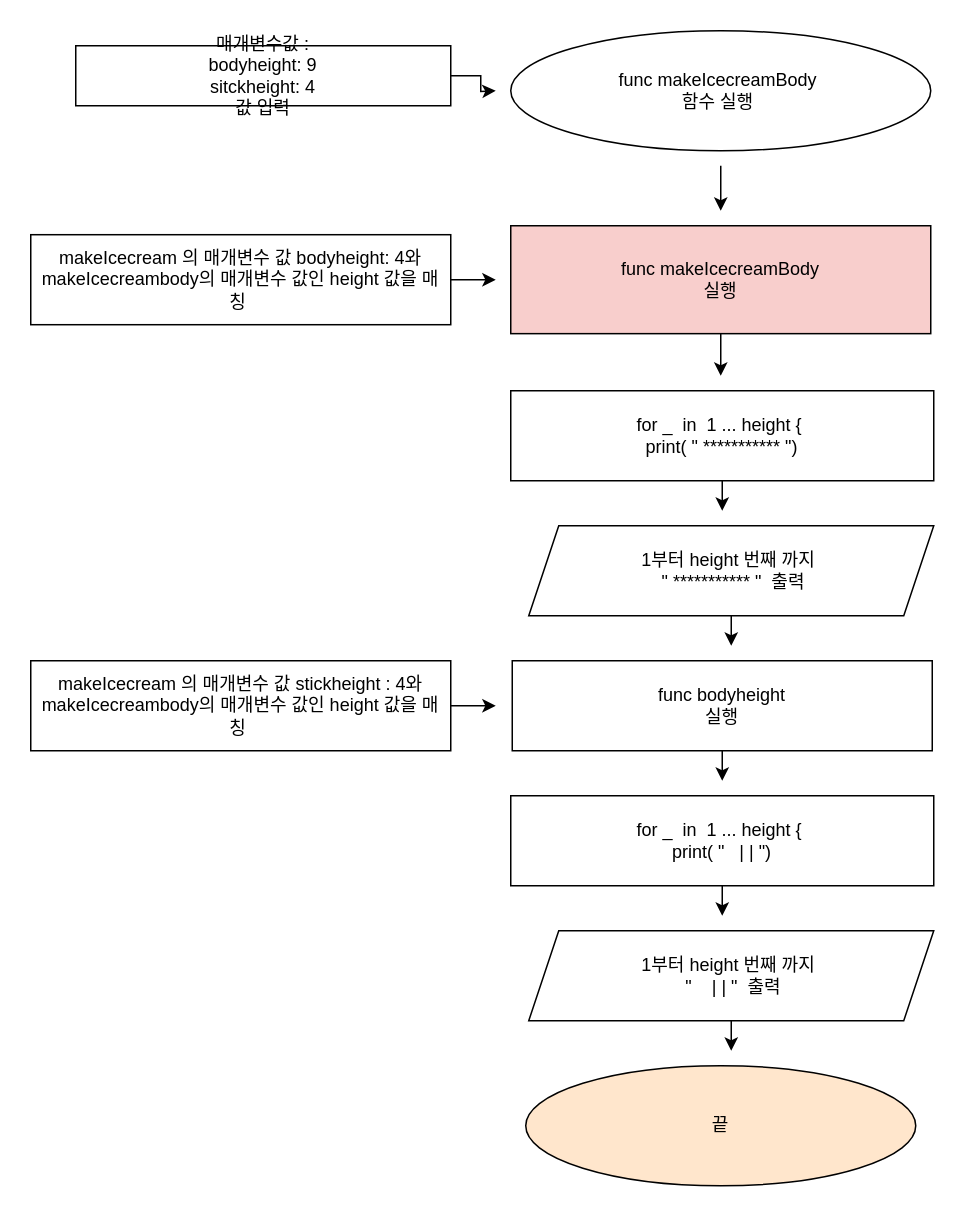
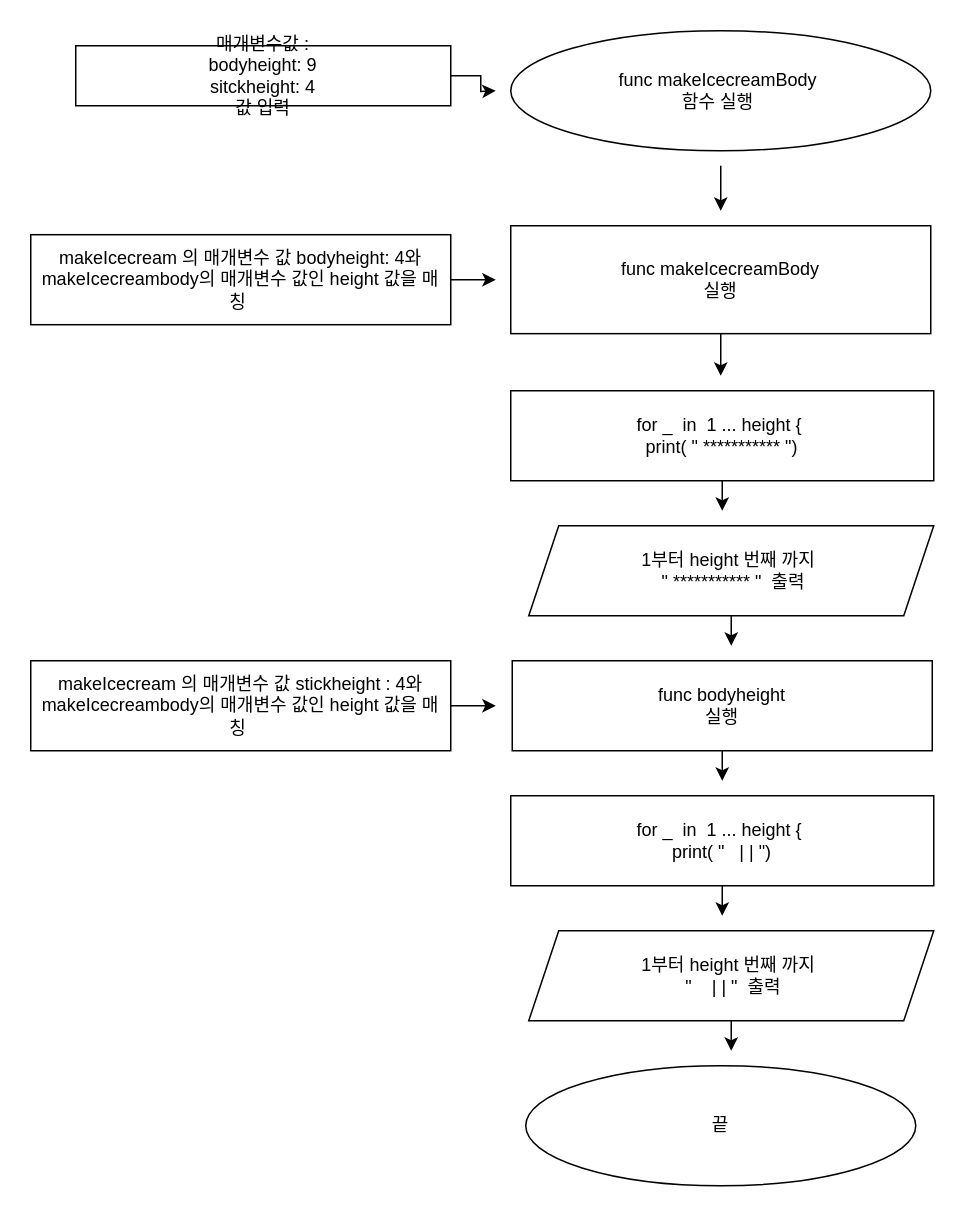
(721, 280) -> (721, 280)
(721, 1126) -> (721, 1126)
